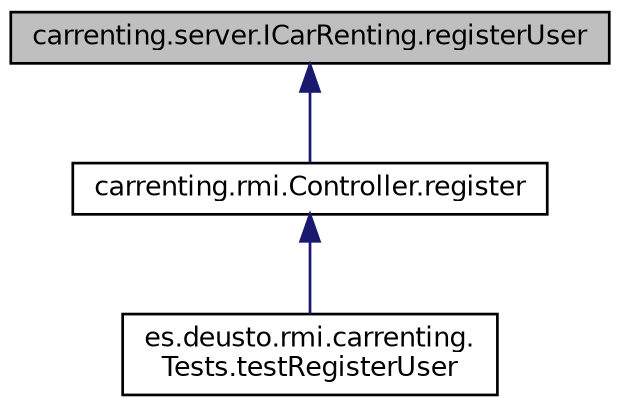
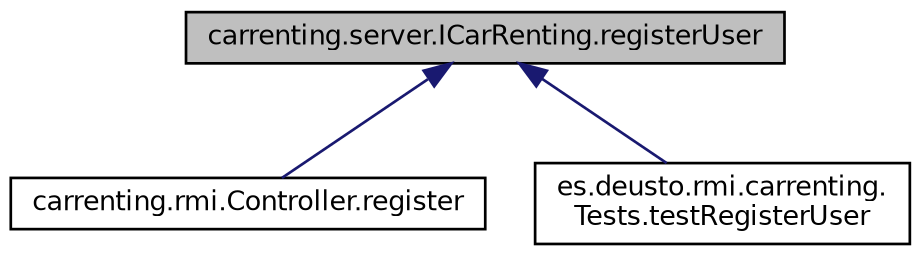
(310, 278) -> (604, 121)
